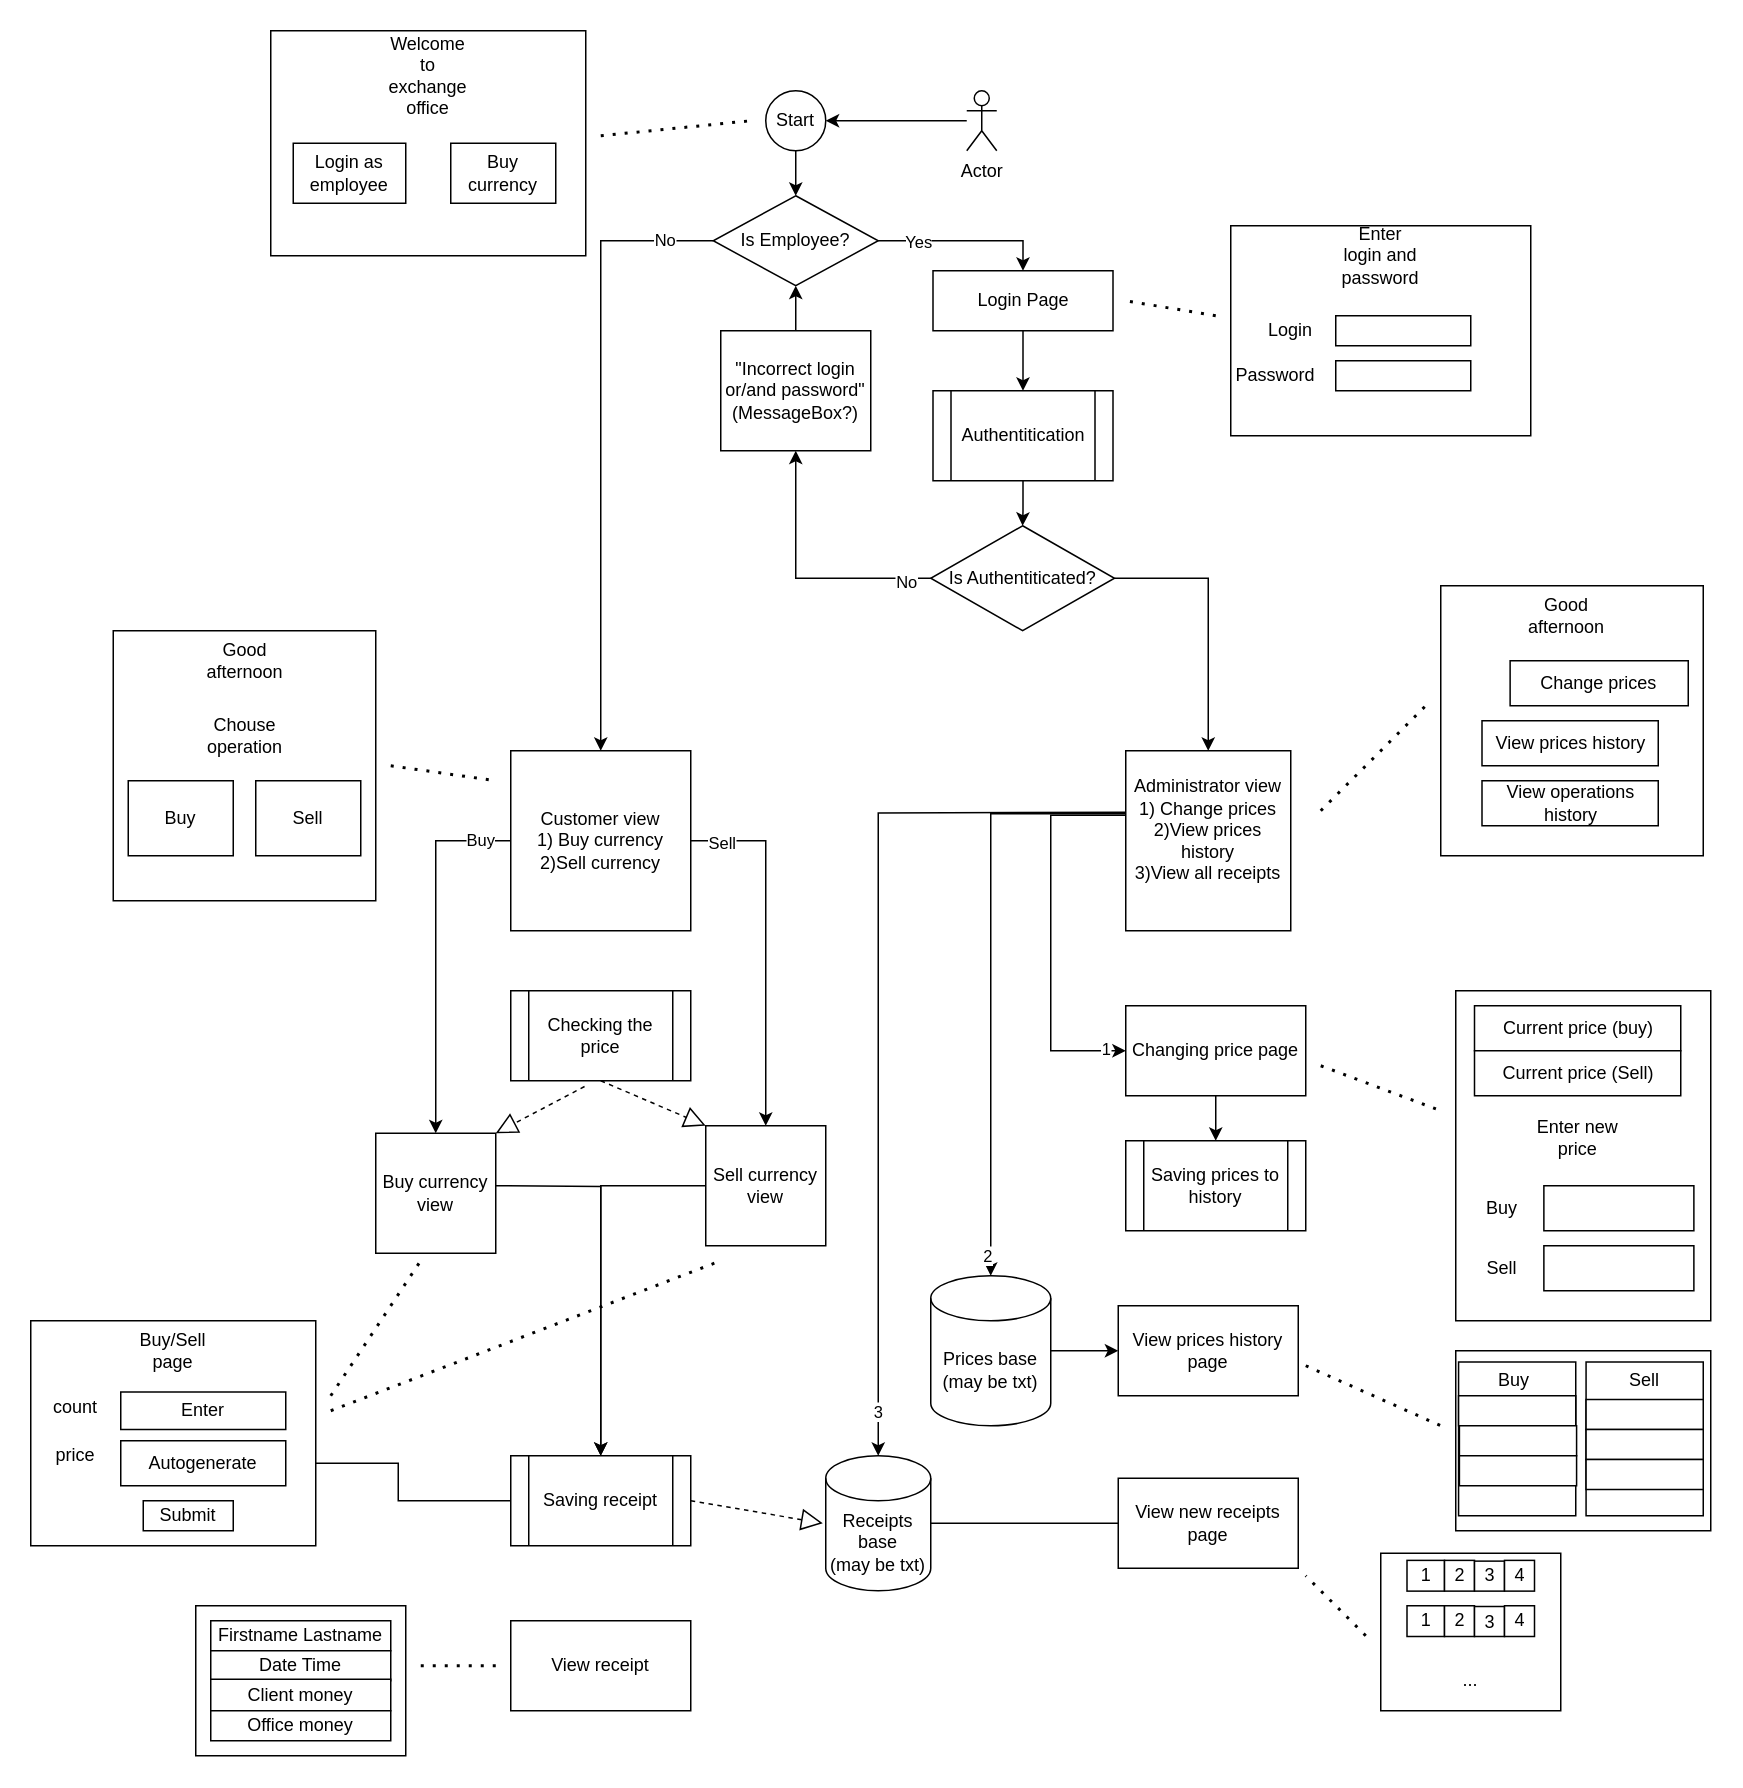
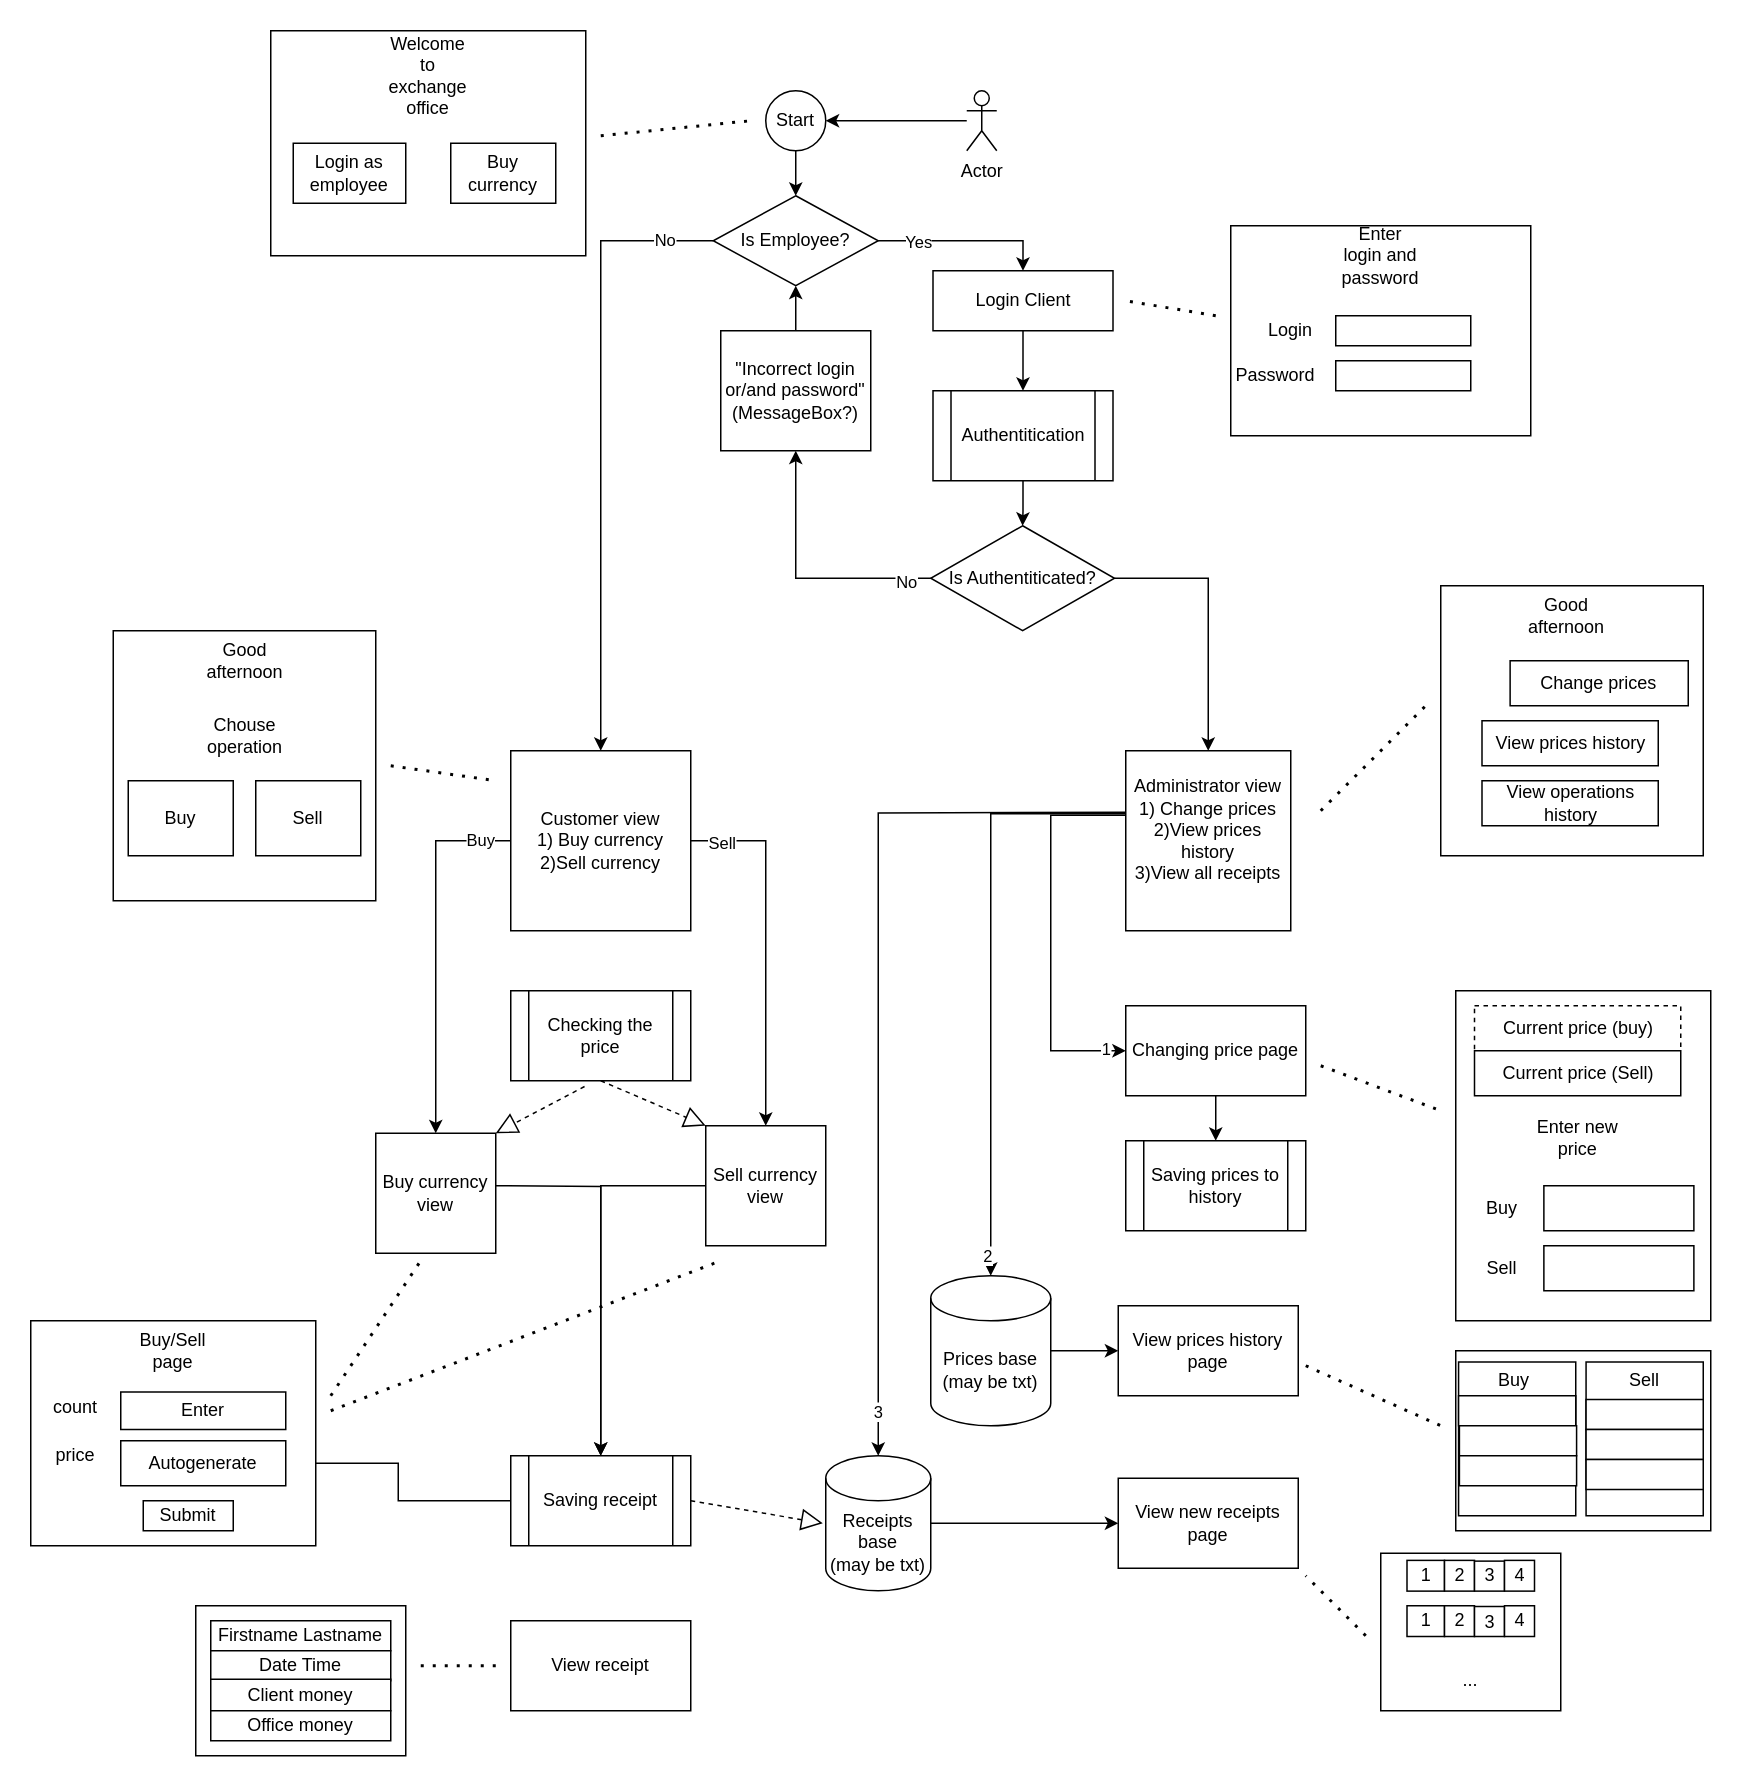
(1024, 301) -> (1024, 301)
(1578, 1028) -> (1578, 1028)
(1111, 1523) -> (1107, 1523)
